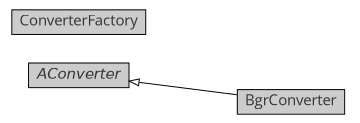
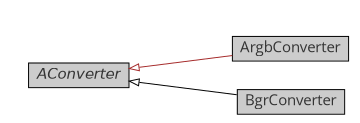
(79, 22) -> none
none -> (290, 48)
